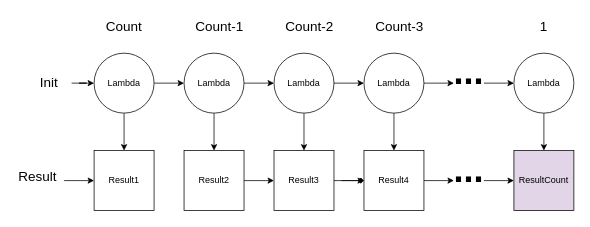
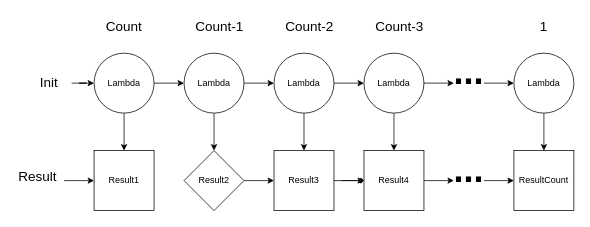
(214, 180) -> (214, 180)
(544, 180) -> (544, 180)
